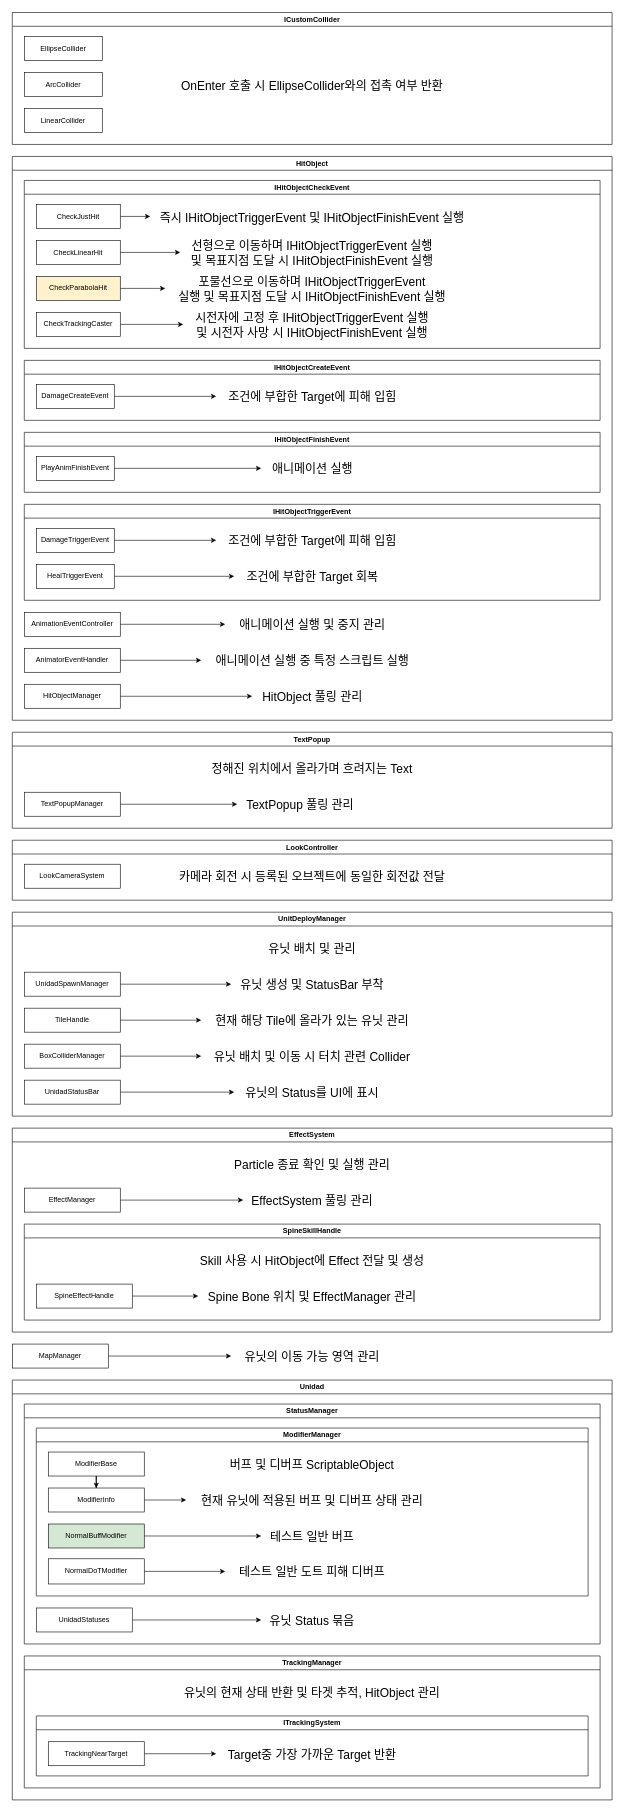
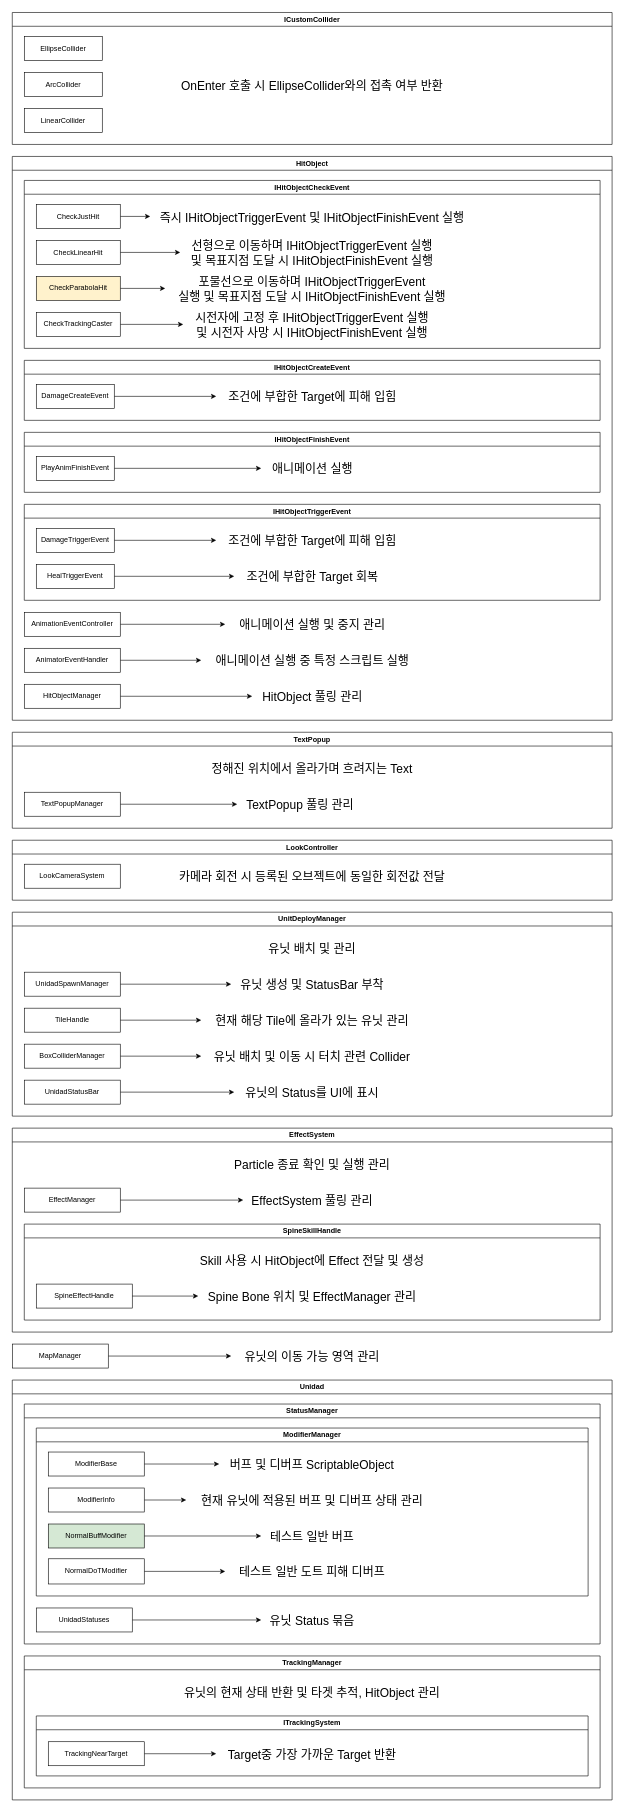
(96, 1484) -> (213, 1464)
